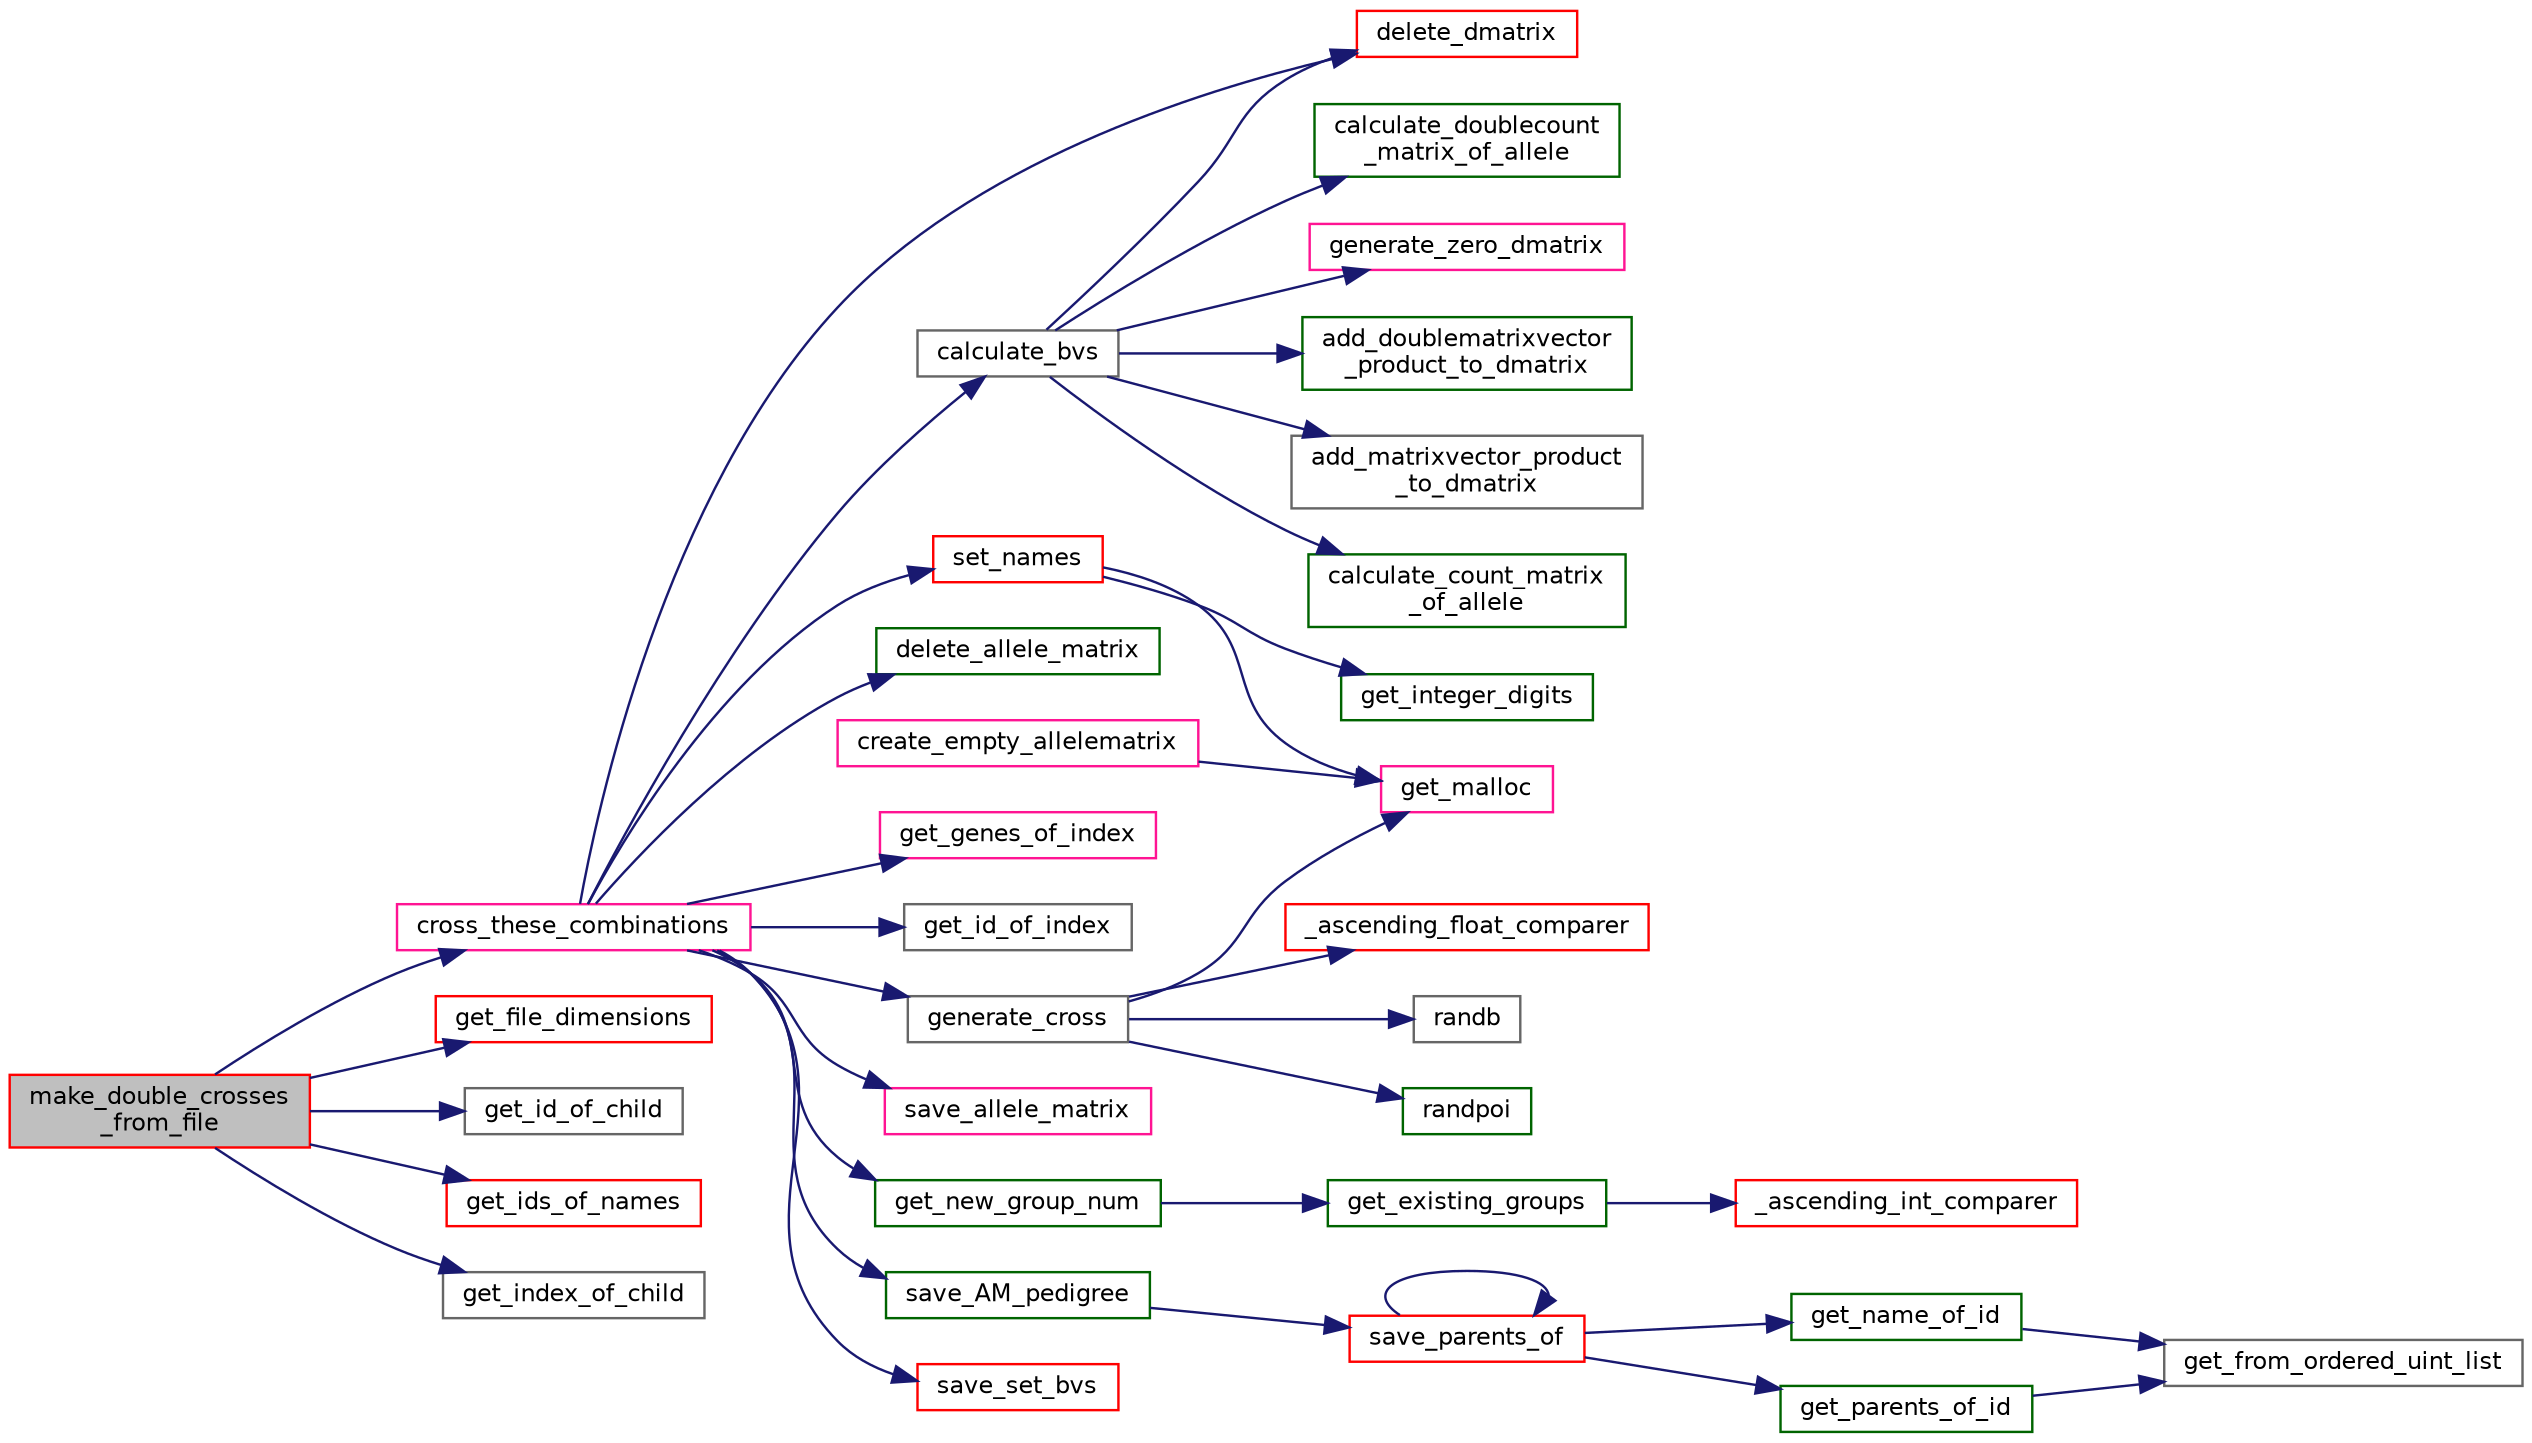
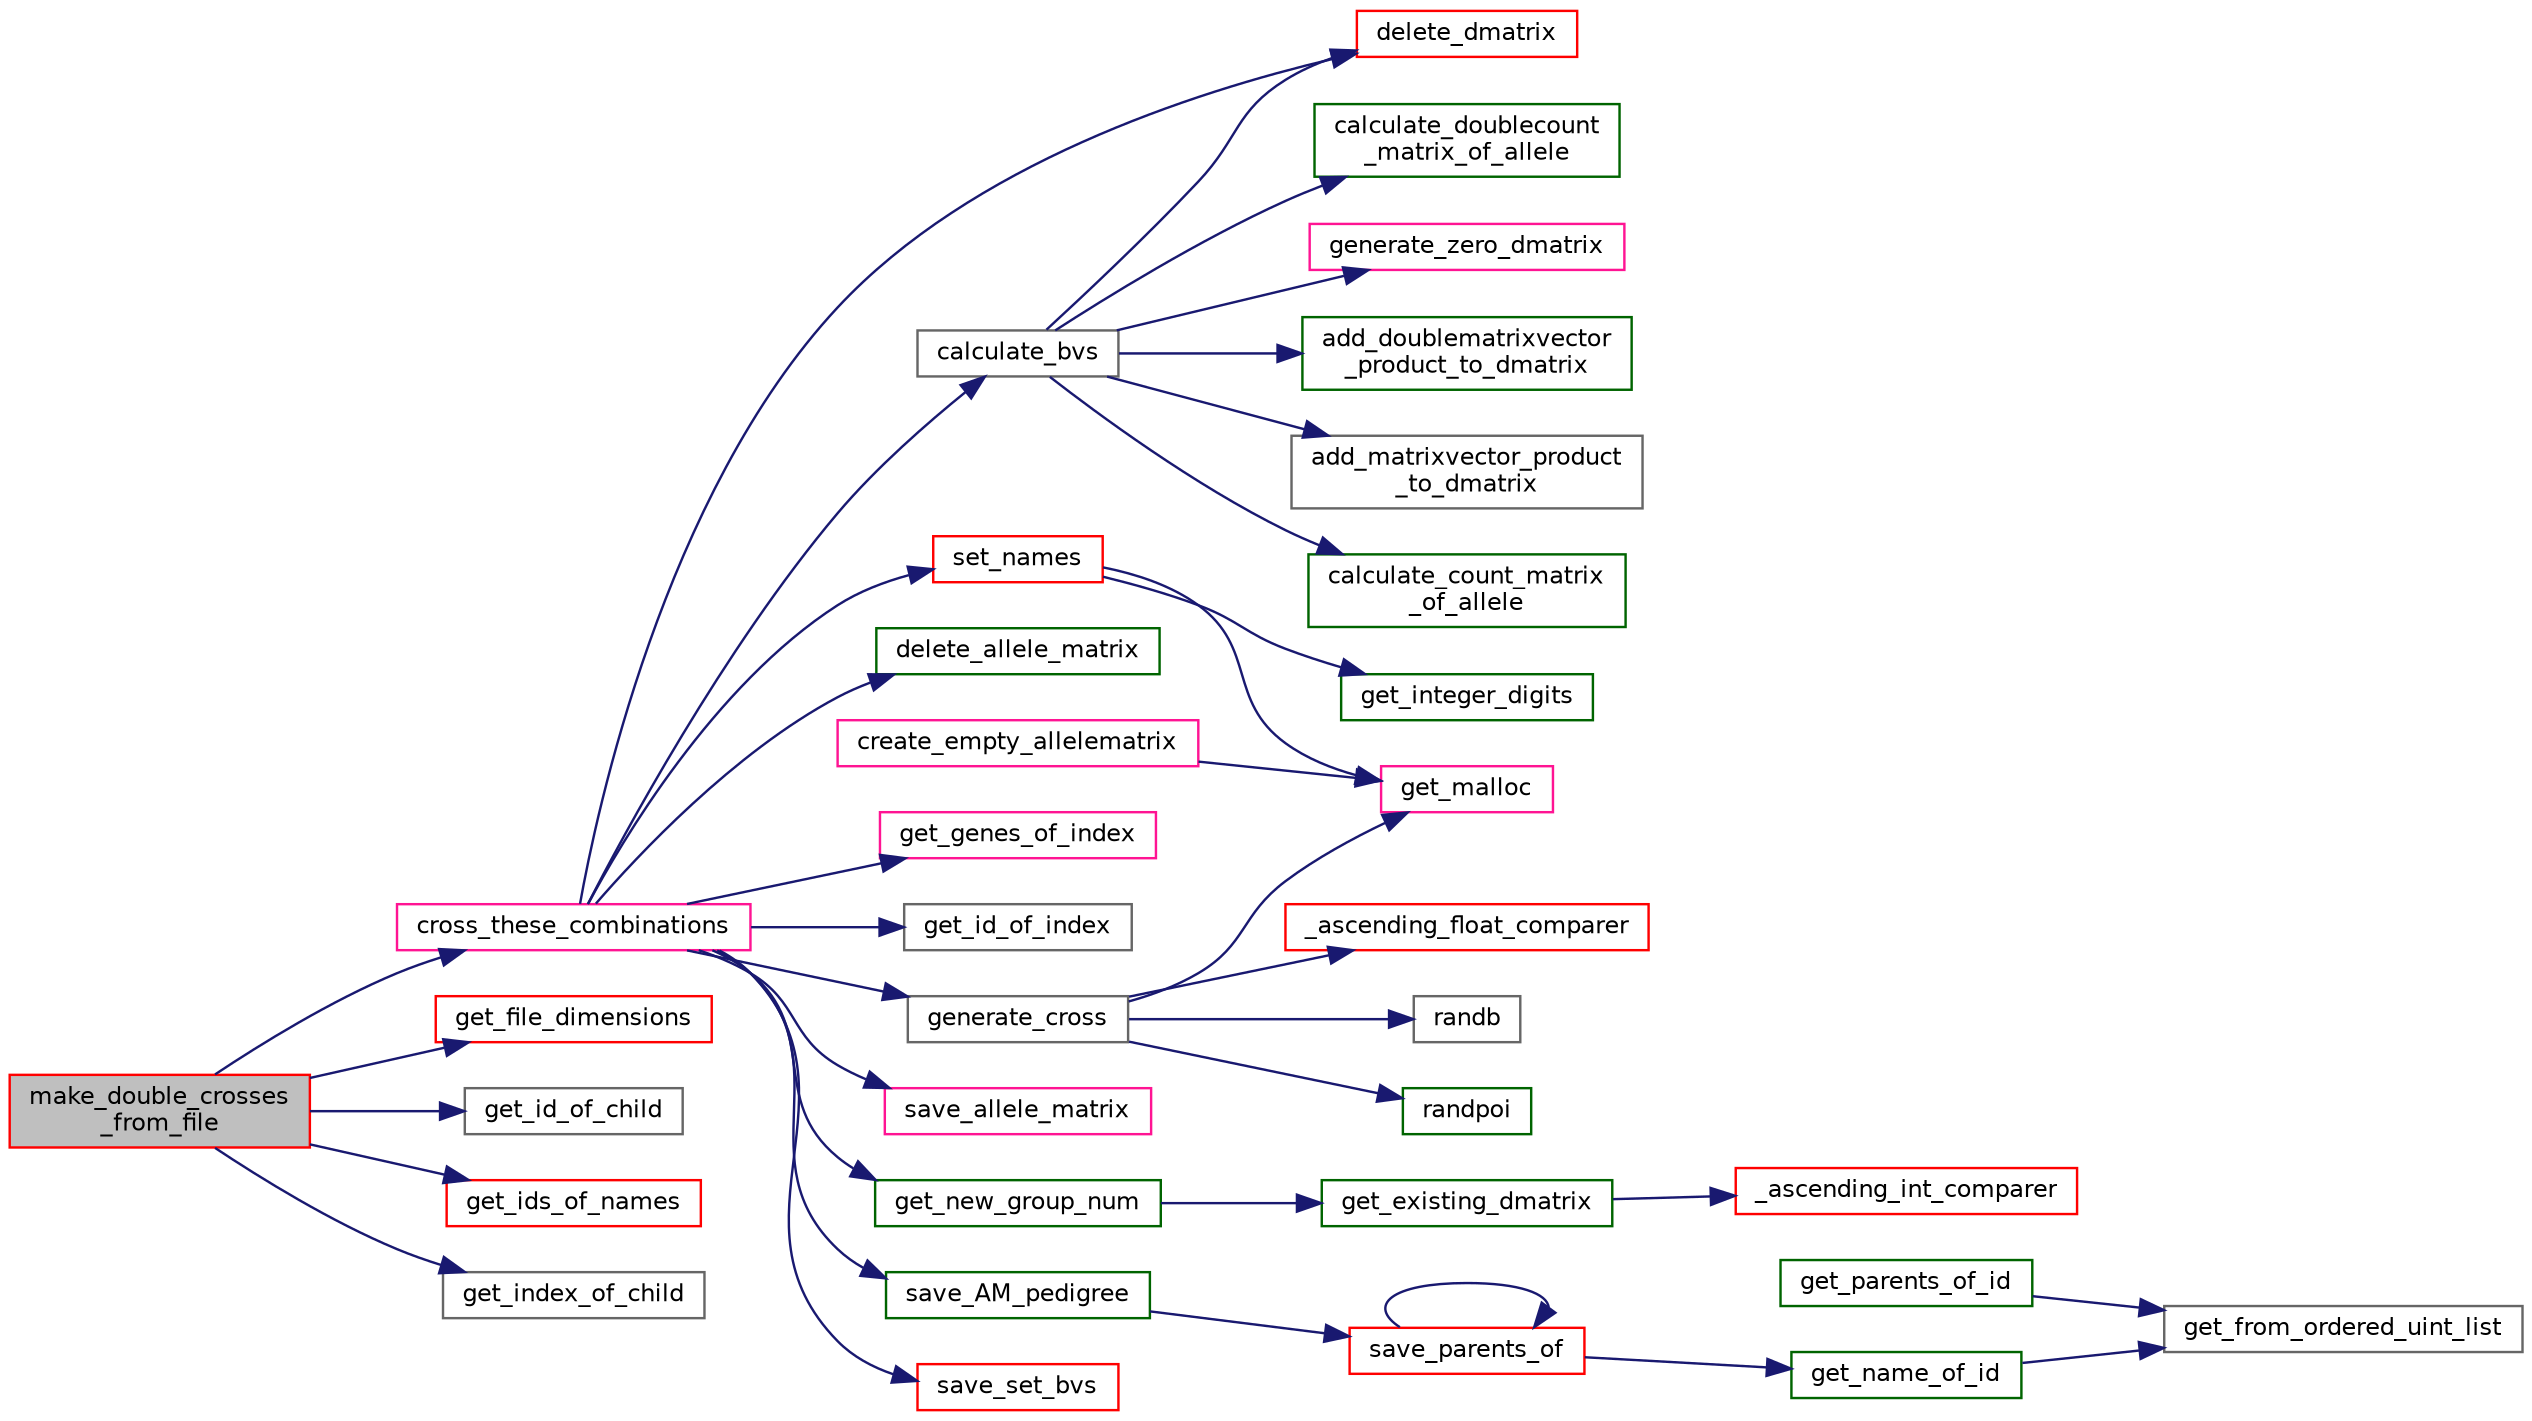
(1467, 1203) -> (1467, 1203)
(1670, 1371) -> none
